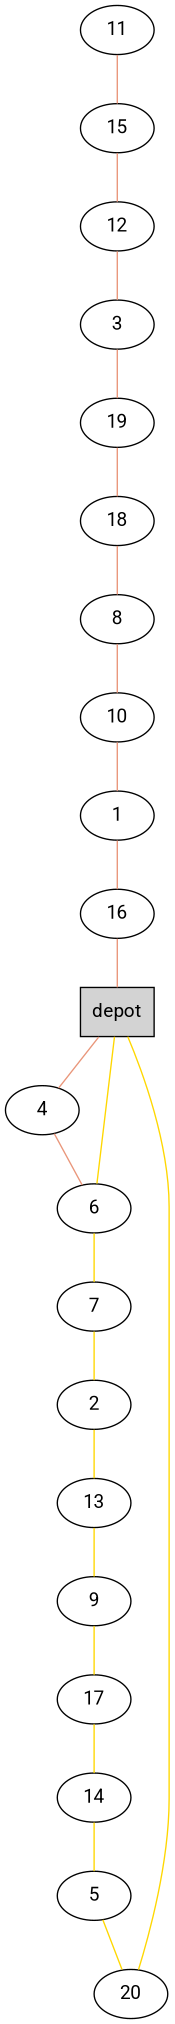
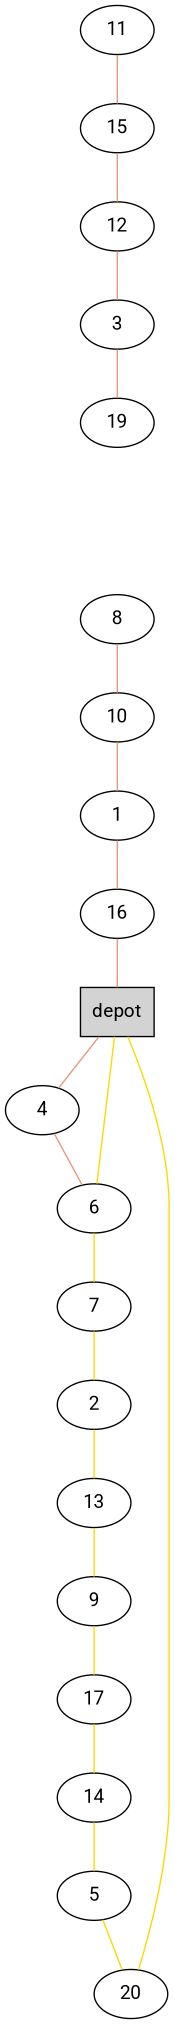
(117, 521) -> none
